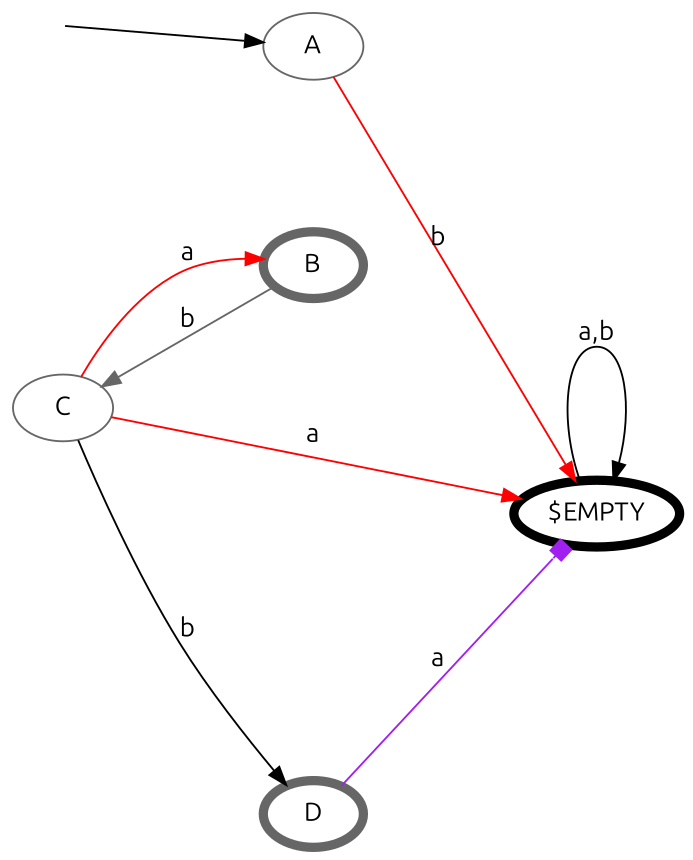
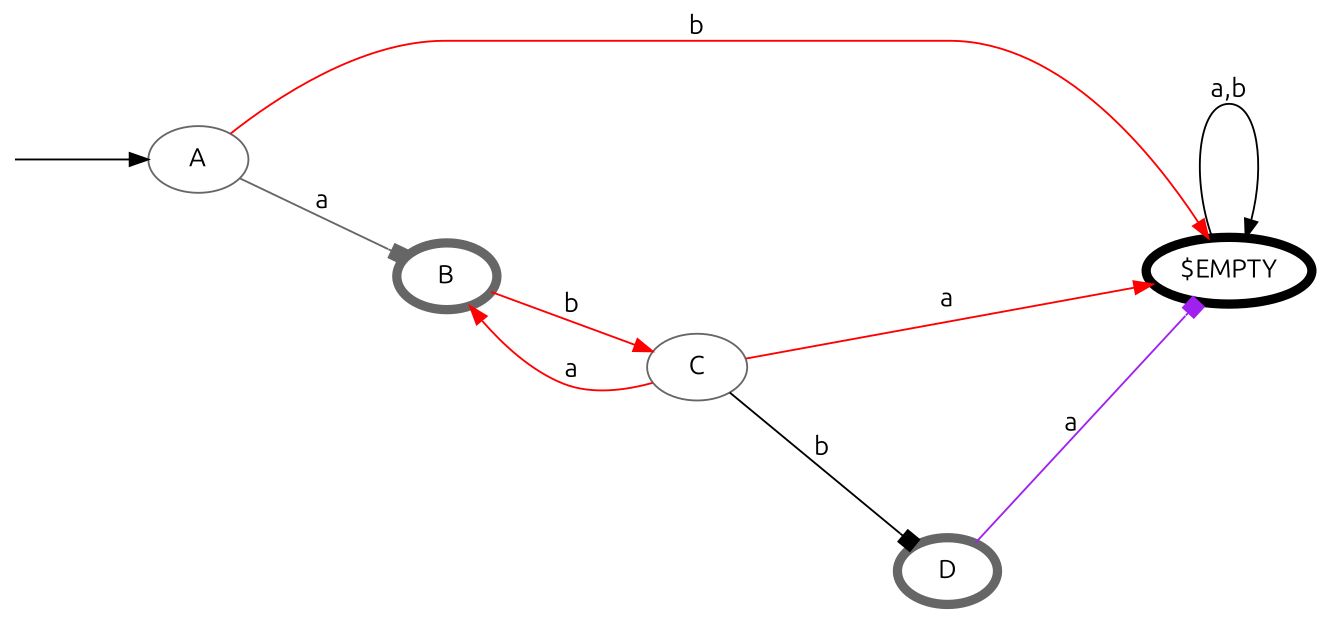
none -> (314, 214)
(196, 332) -> (563, 318)
(162, 614) -> (815, 463)
